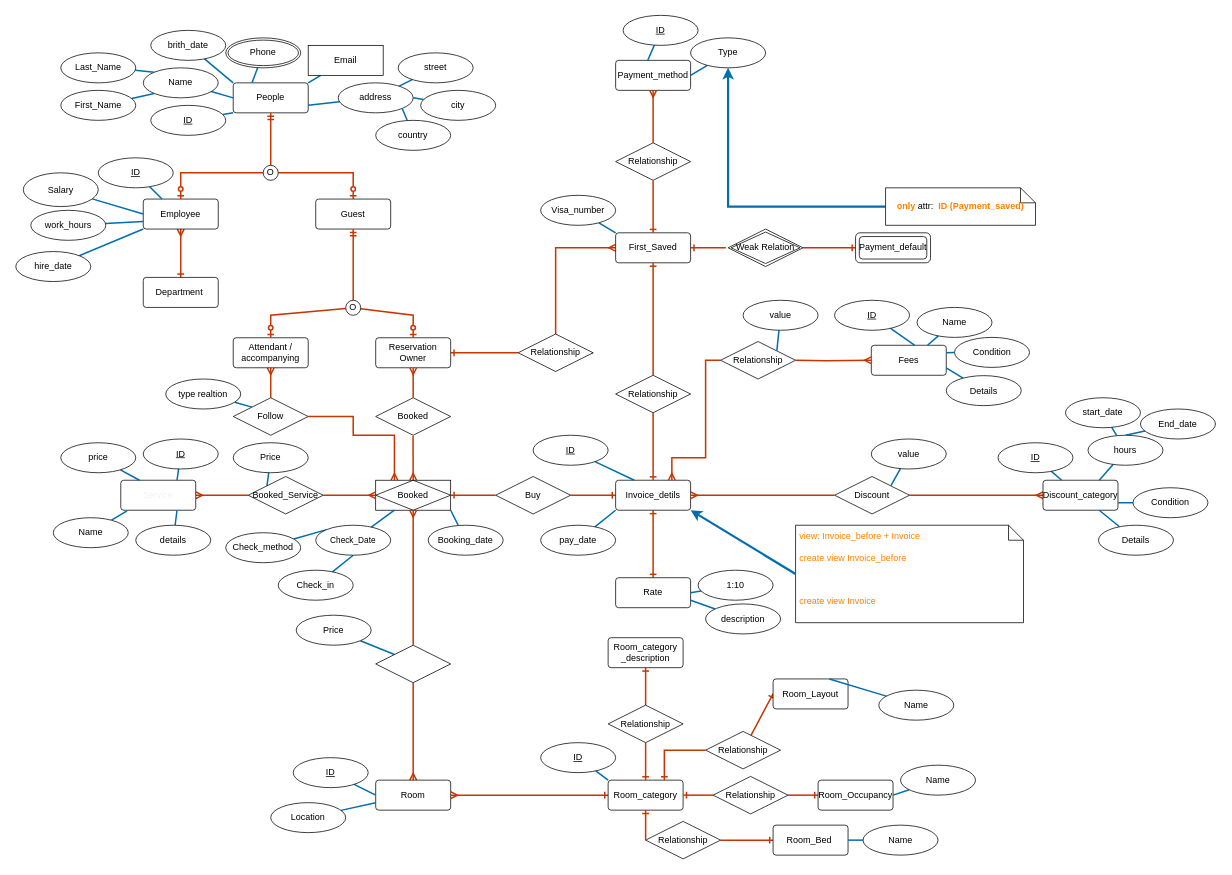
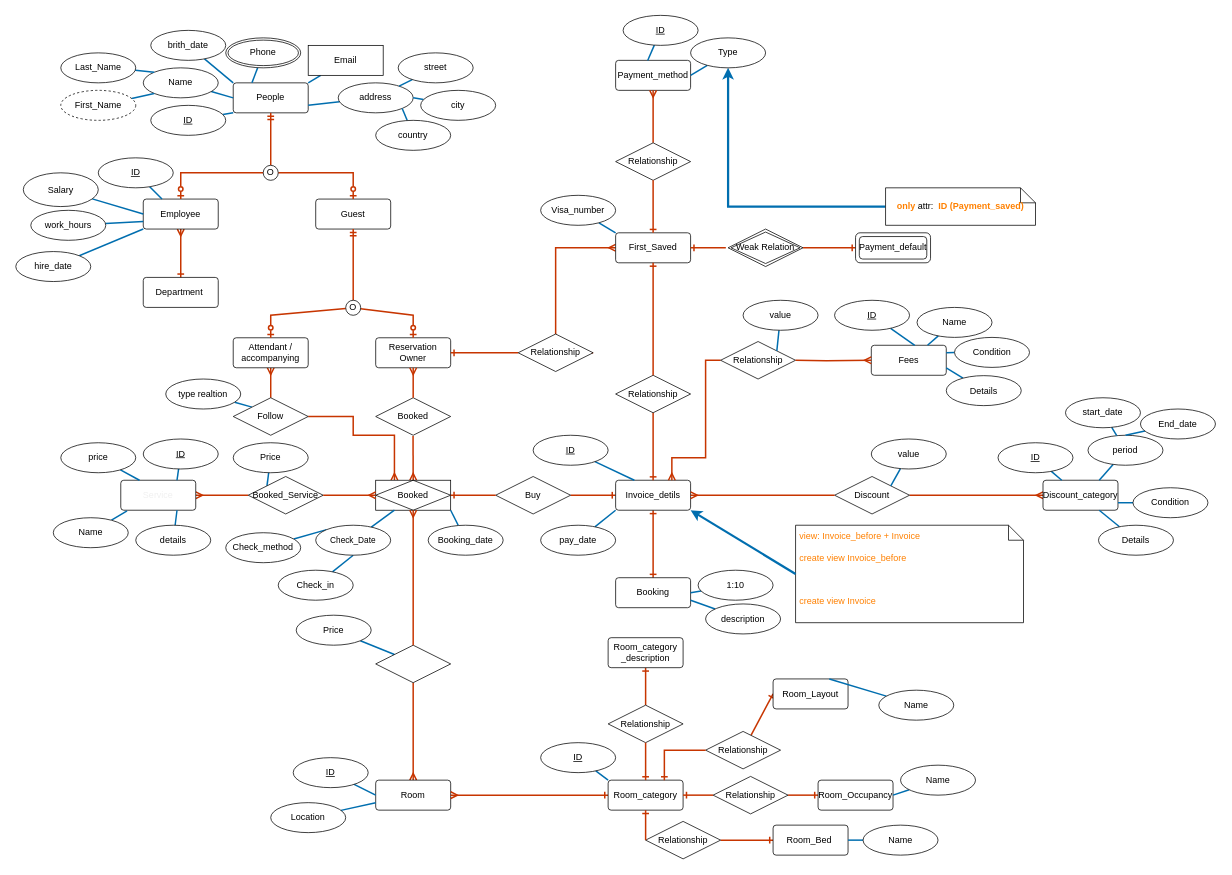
(98, 105) -> (98, 105)
(1125, 450) -> (1125, 450)
(653, 593) -> (653, 593)
